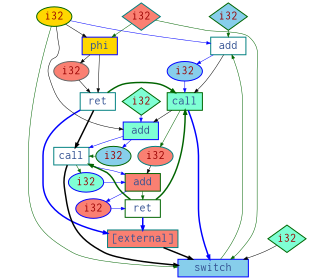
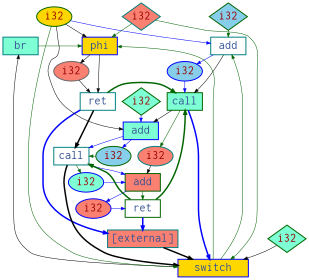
none -> (21, 46)
none -> (213, 116)
(213, 268) -> (213, 268)
